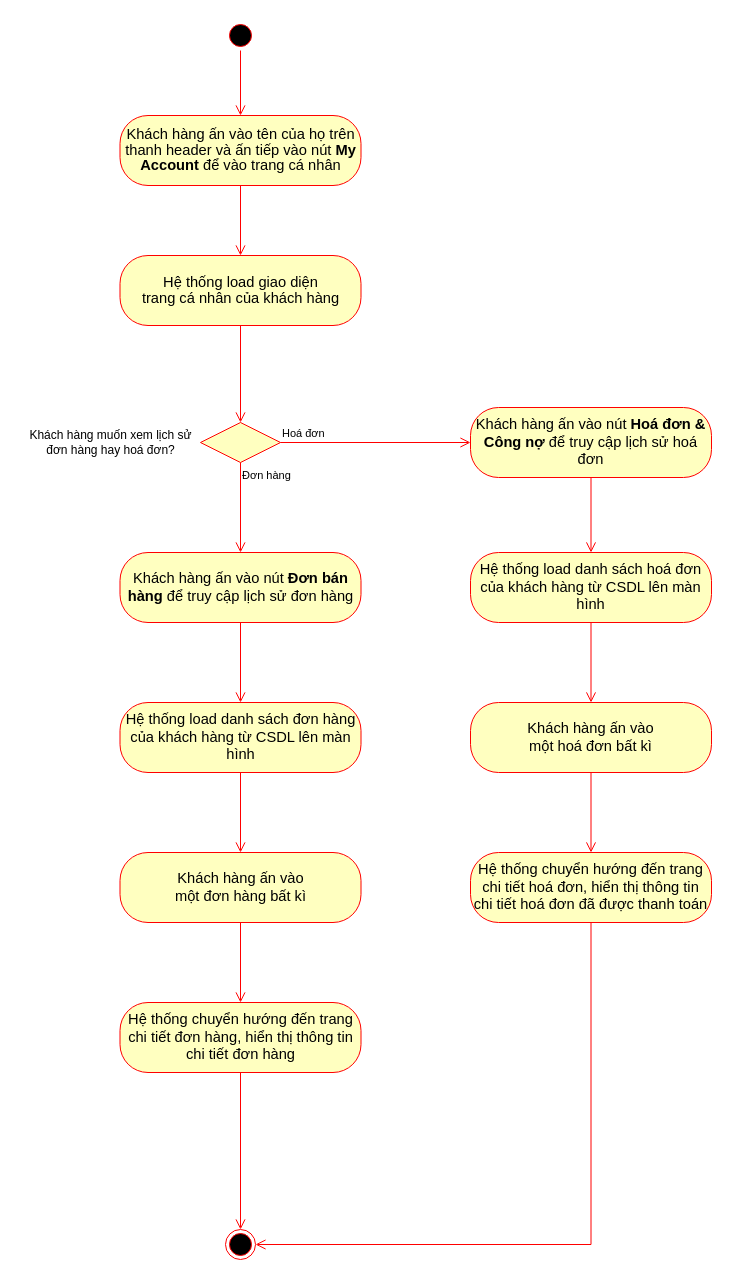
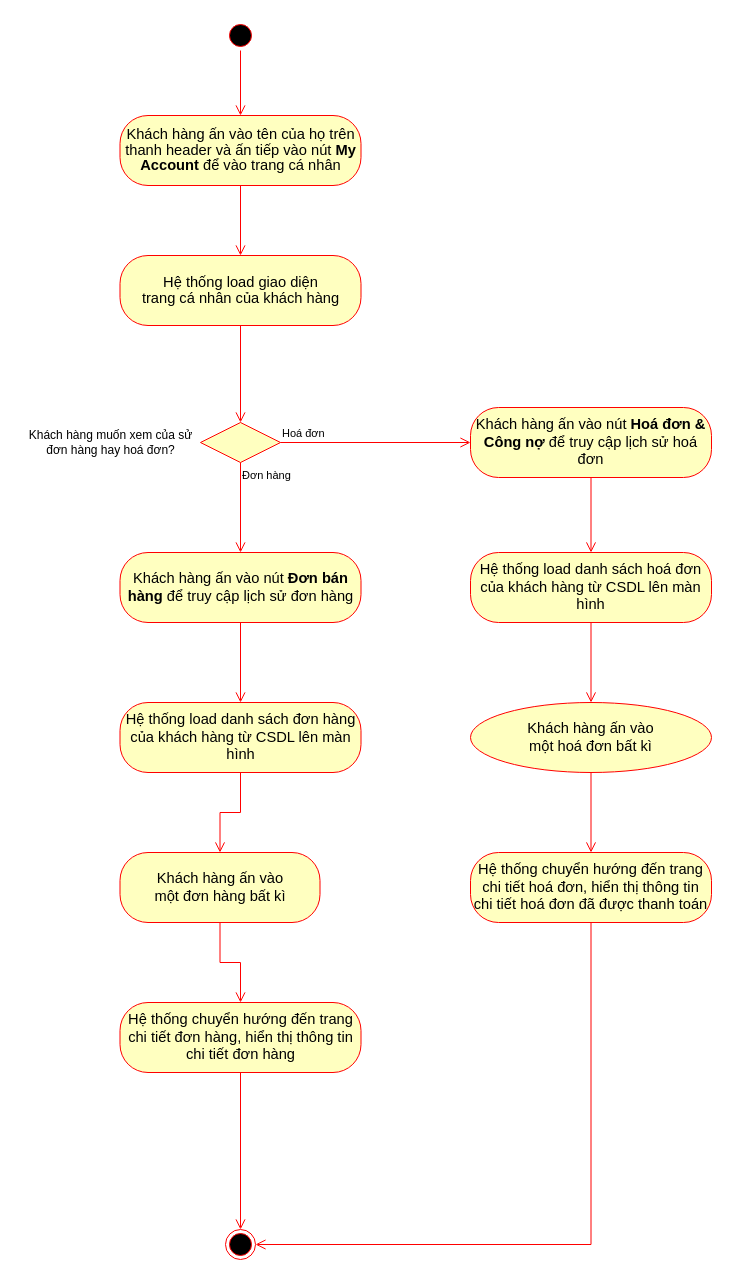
(111, 443) -> (111, 443)
(591, 738) -> (591, 738)
(241, 888) -> (220, 888)
